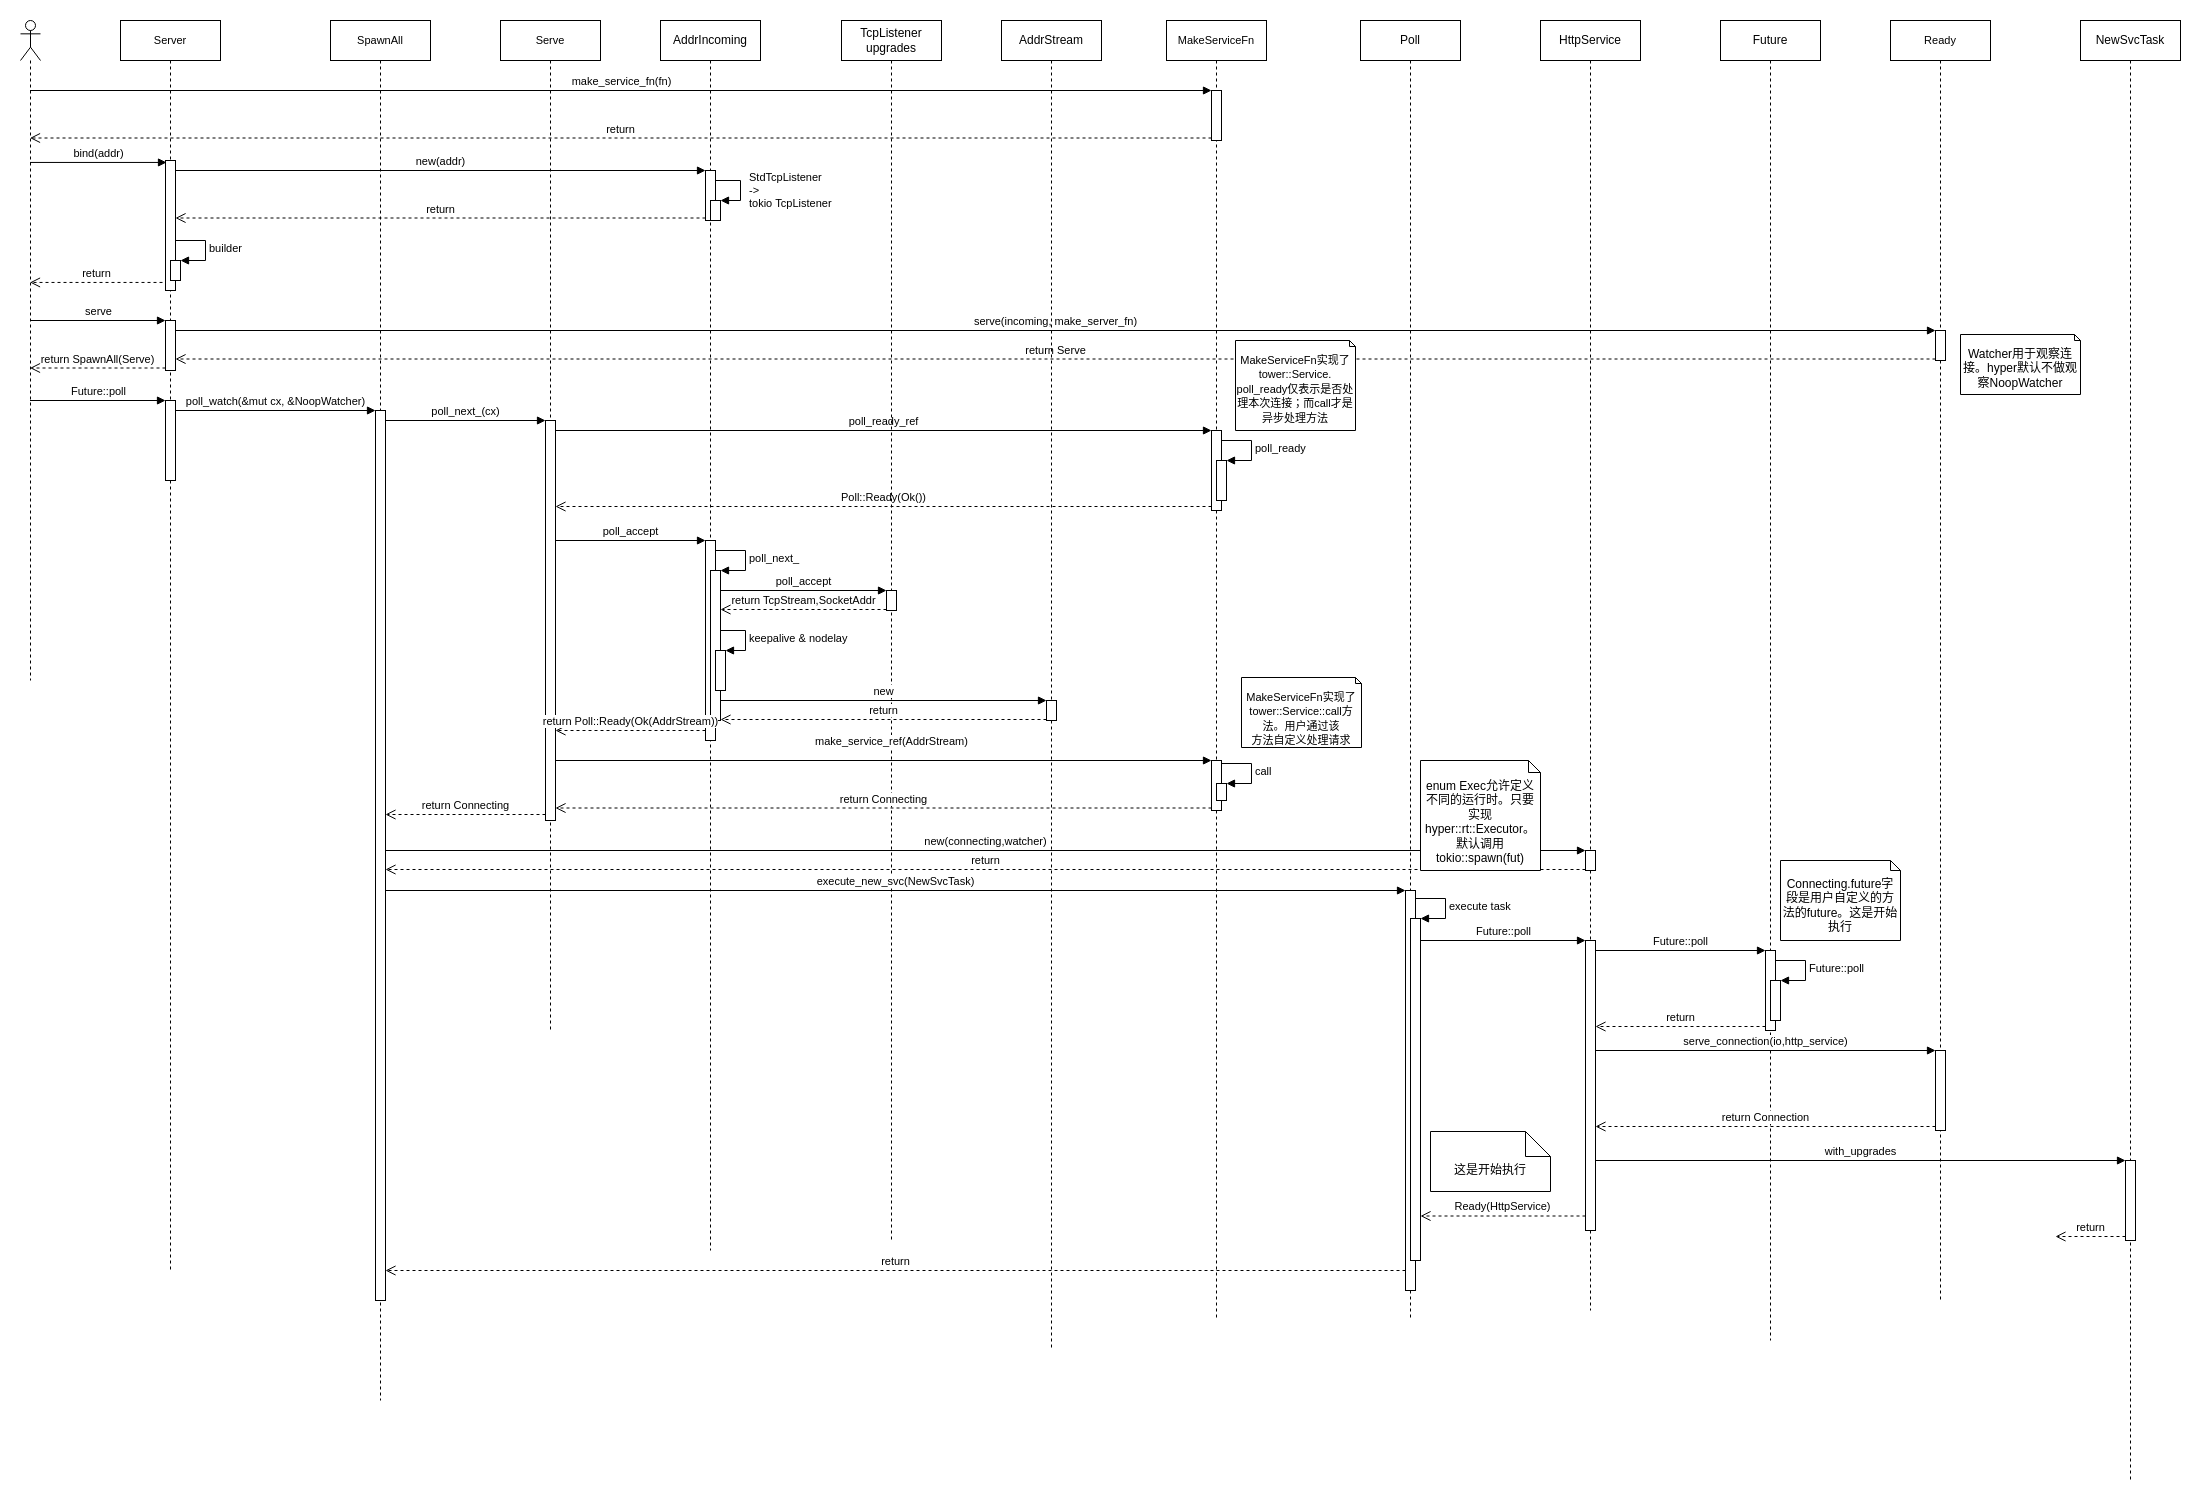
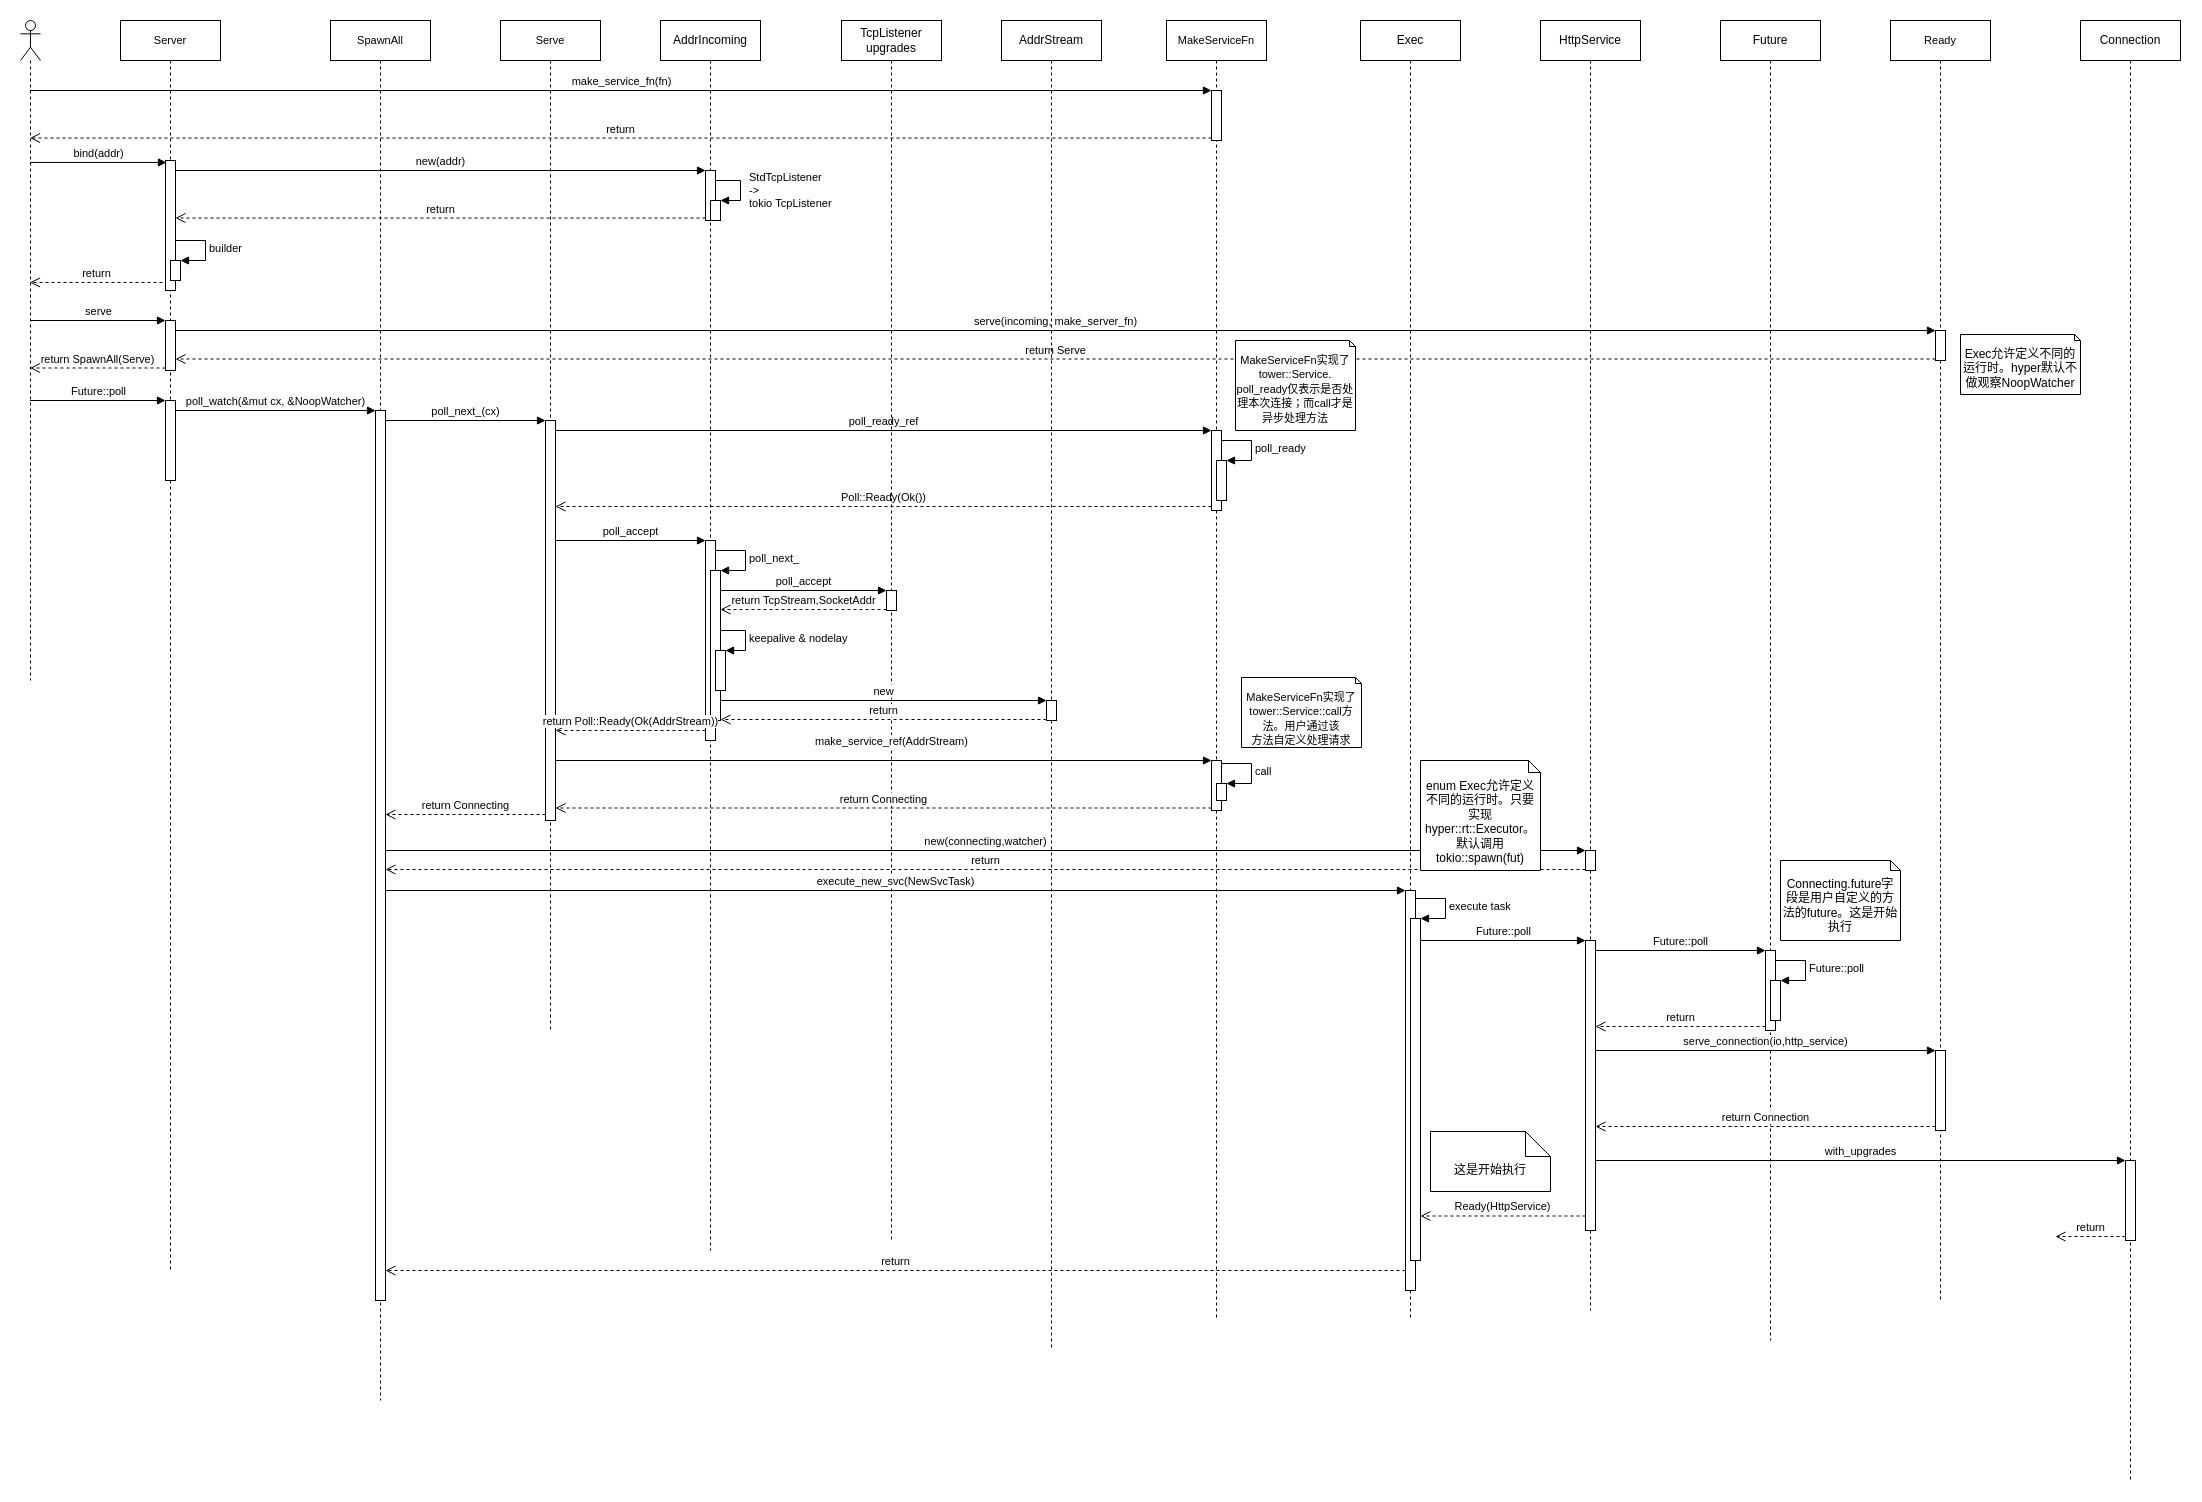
(1411, 41) -> (1411, 41)
(2131, 41) -> (2131, 41)
(2021, 369) -> (2021, 369)
